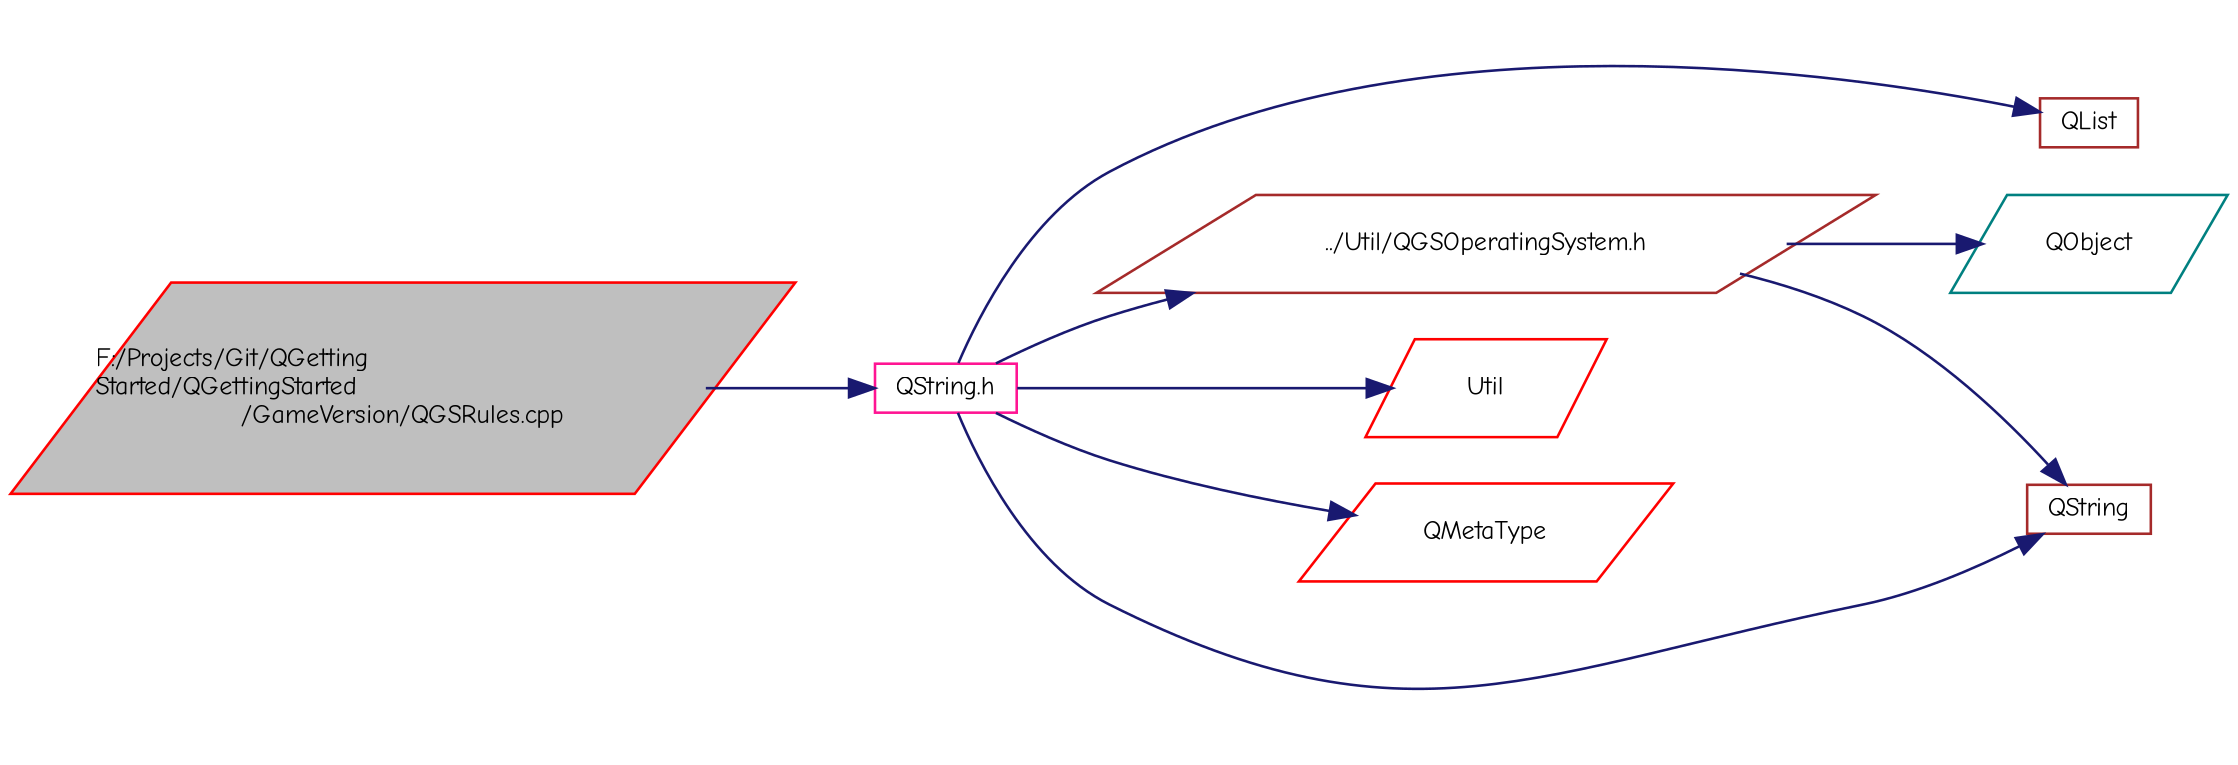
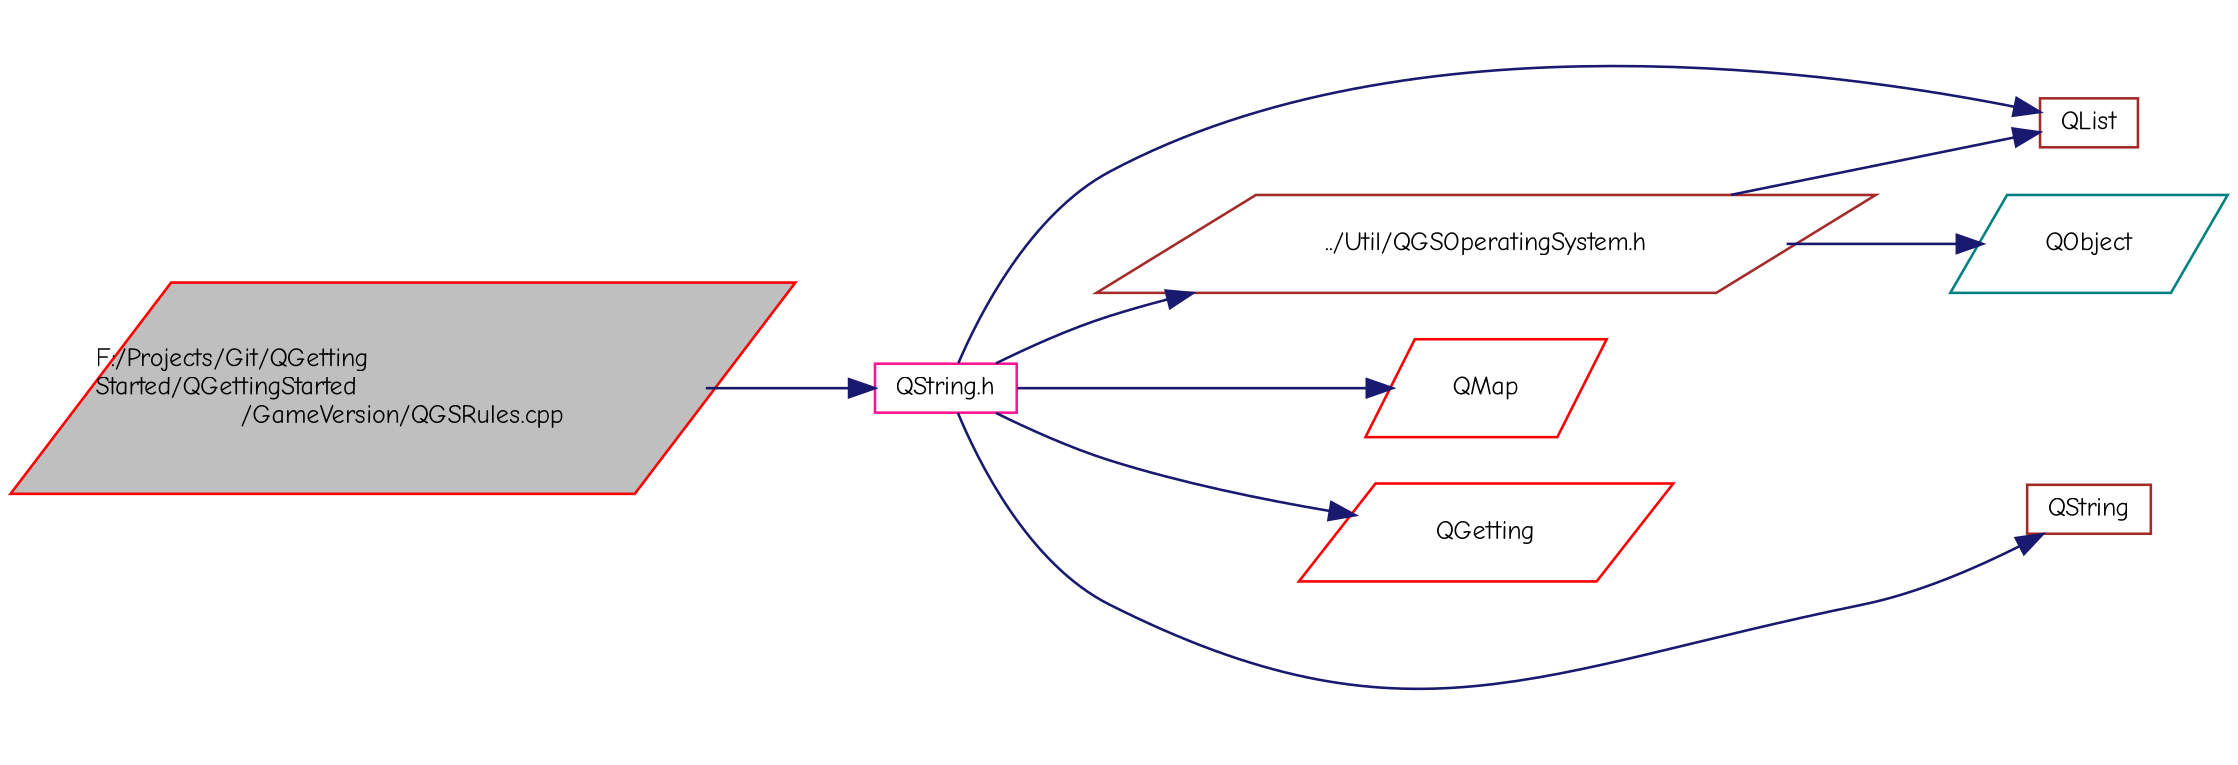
(1910, 343) -> (1872, 166)
(1486, 388) -> (1486, 388)
(1486, 532) -> (1486, 532)
